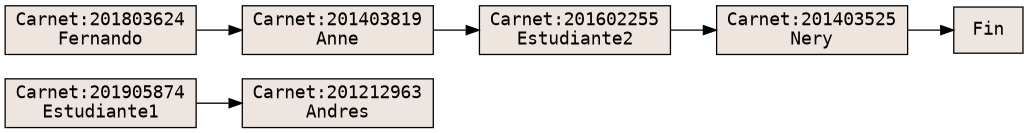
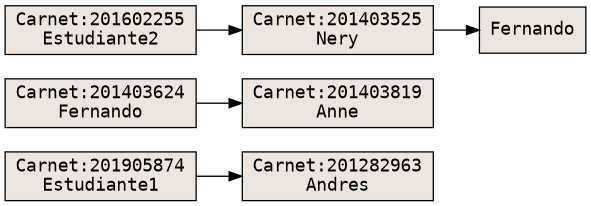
(101, 30) -> (101, 103)
(450, 30) -> none
(988, 30) -> (533, 30)
(338, 103) -> (338, 176)
